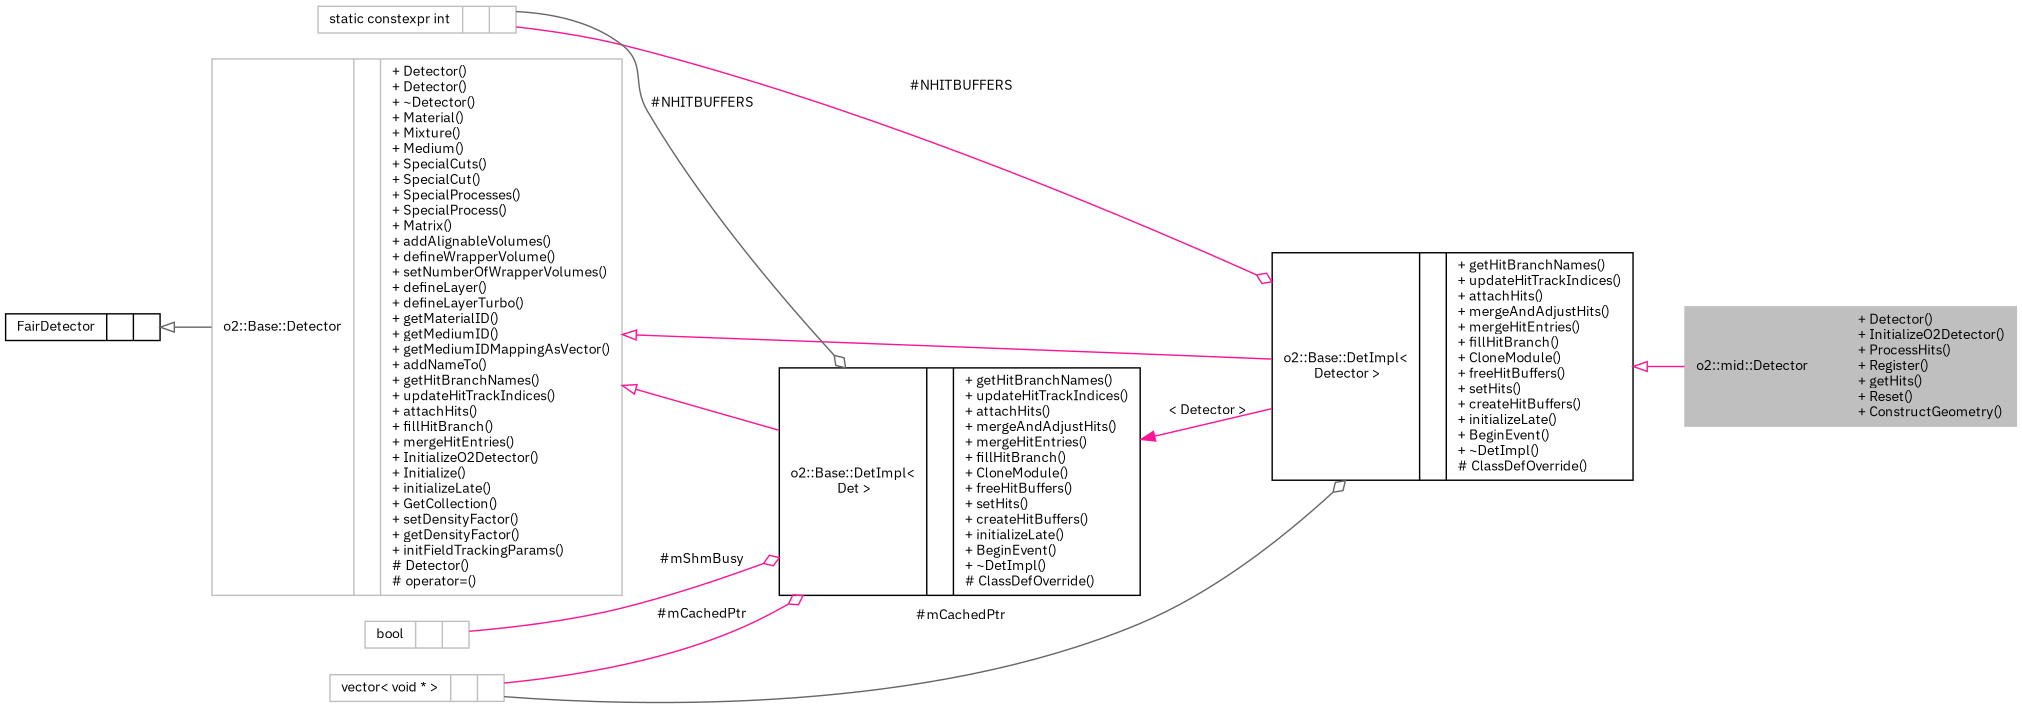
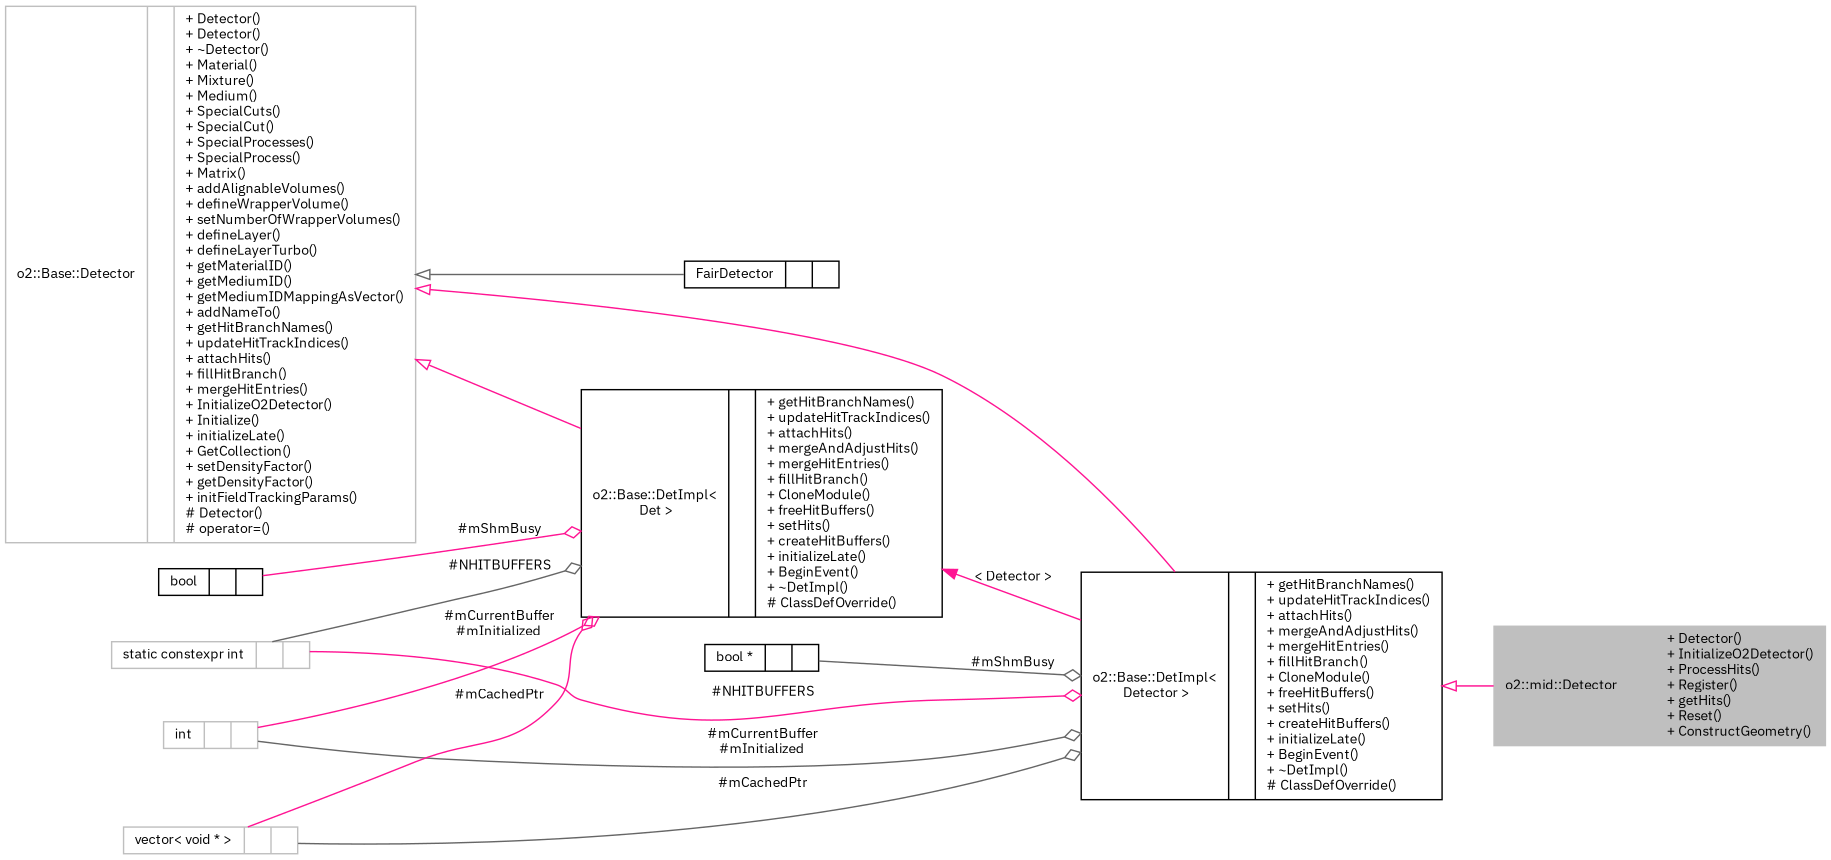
(193, 327) -> (557, 275)
(417, 635) -> (211, 582)
none -> (762, 658)
none -> (211, 735)
